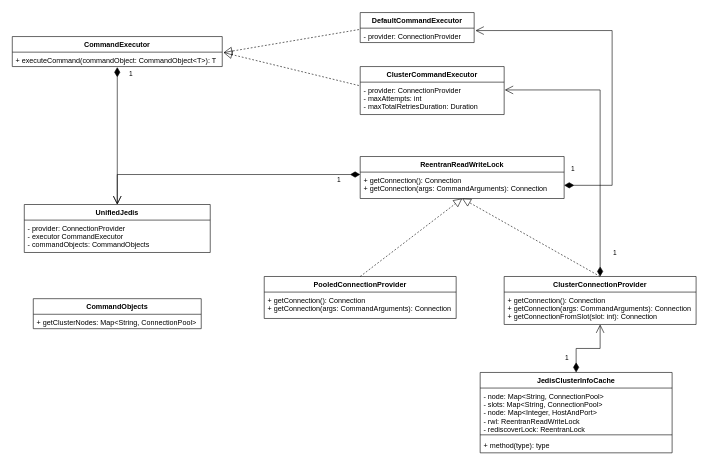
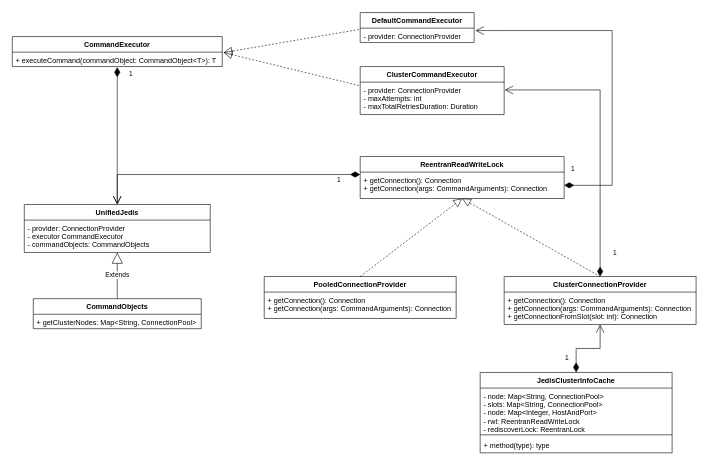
none -> (117, 281)
